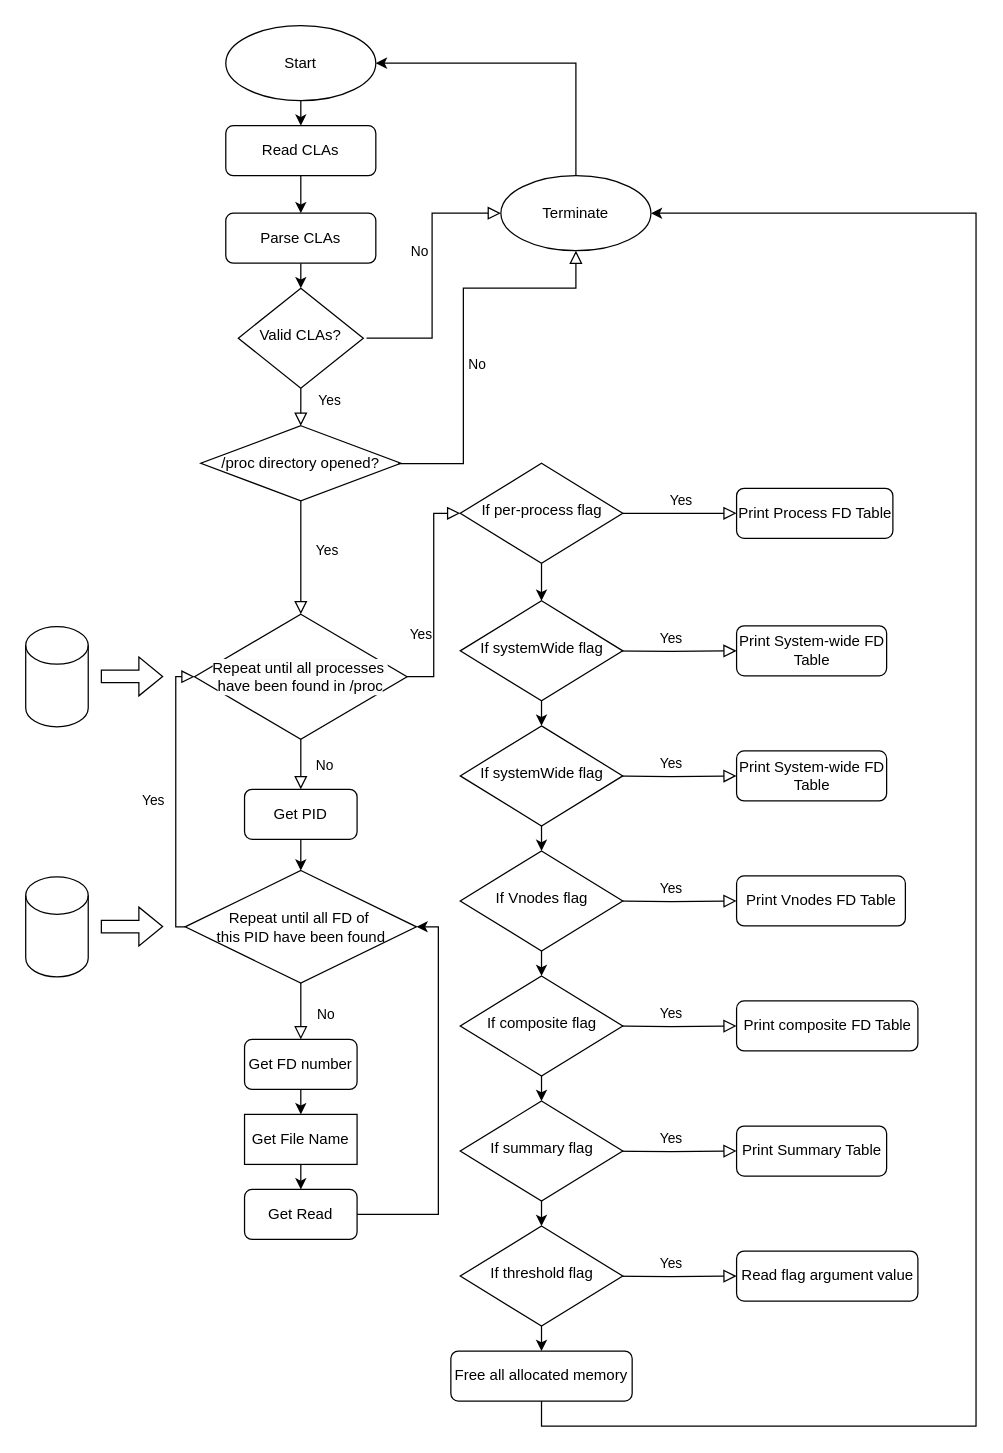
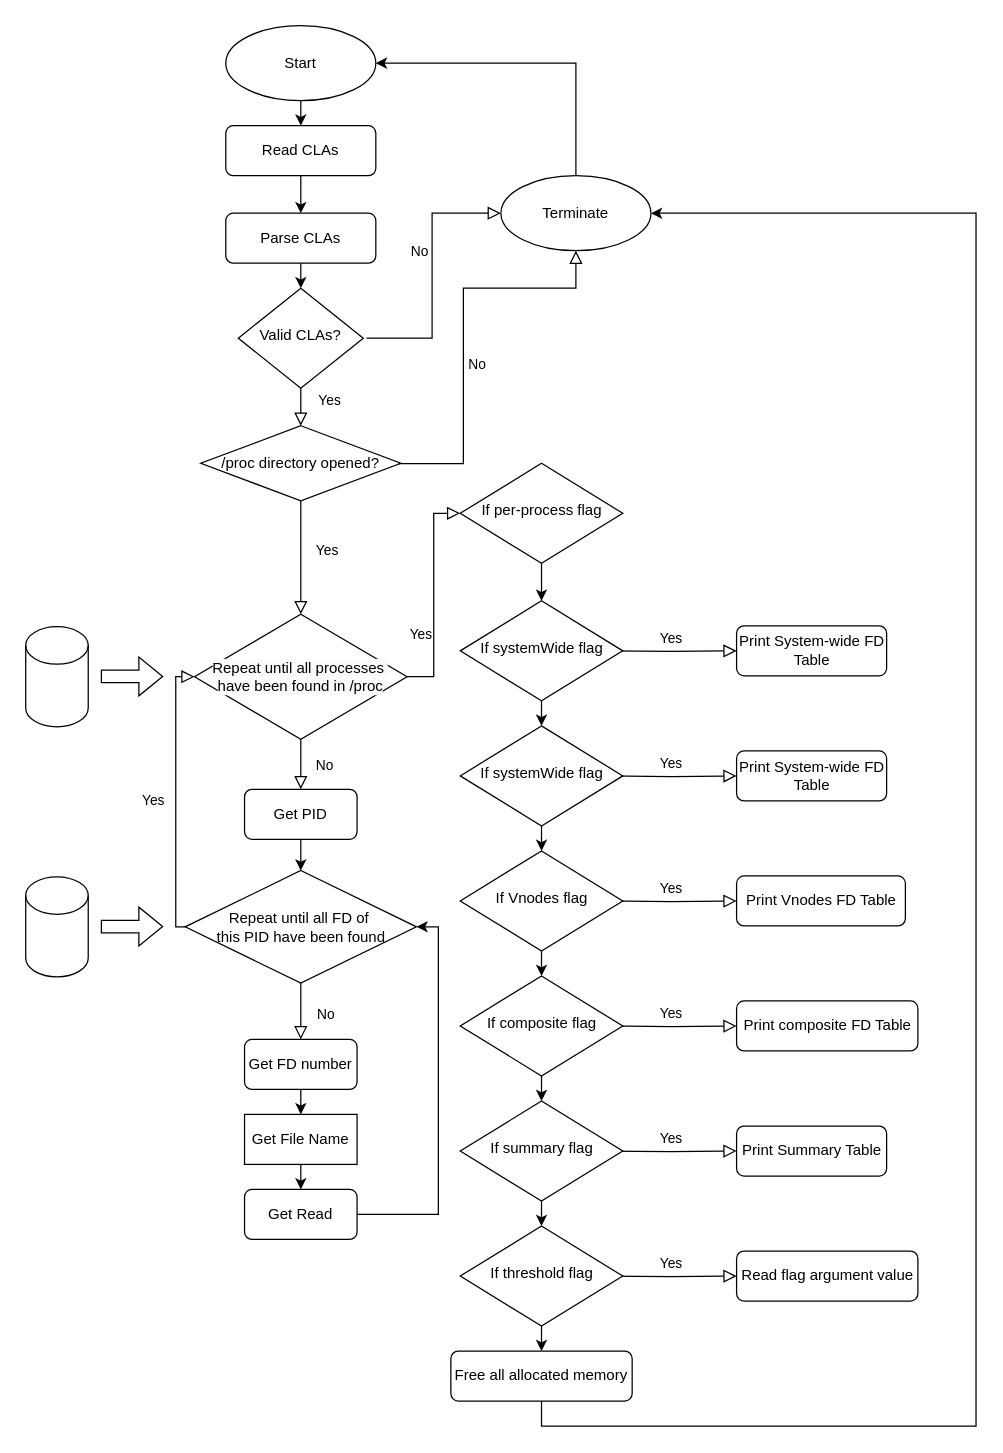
(673, 513) -> none
(814, 513) -> none
